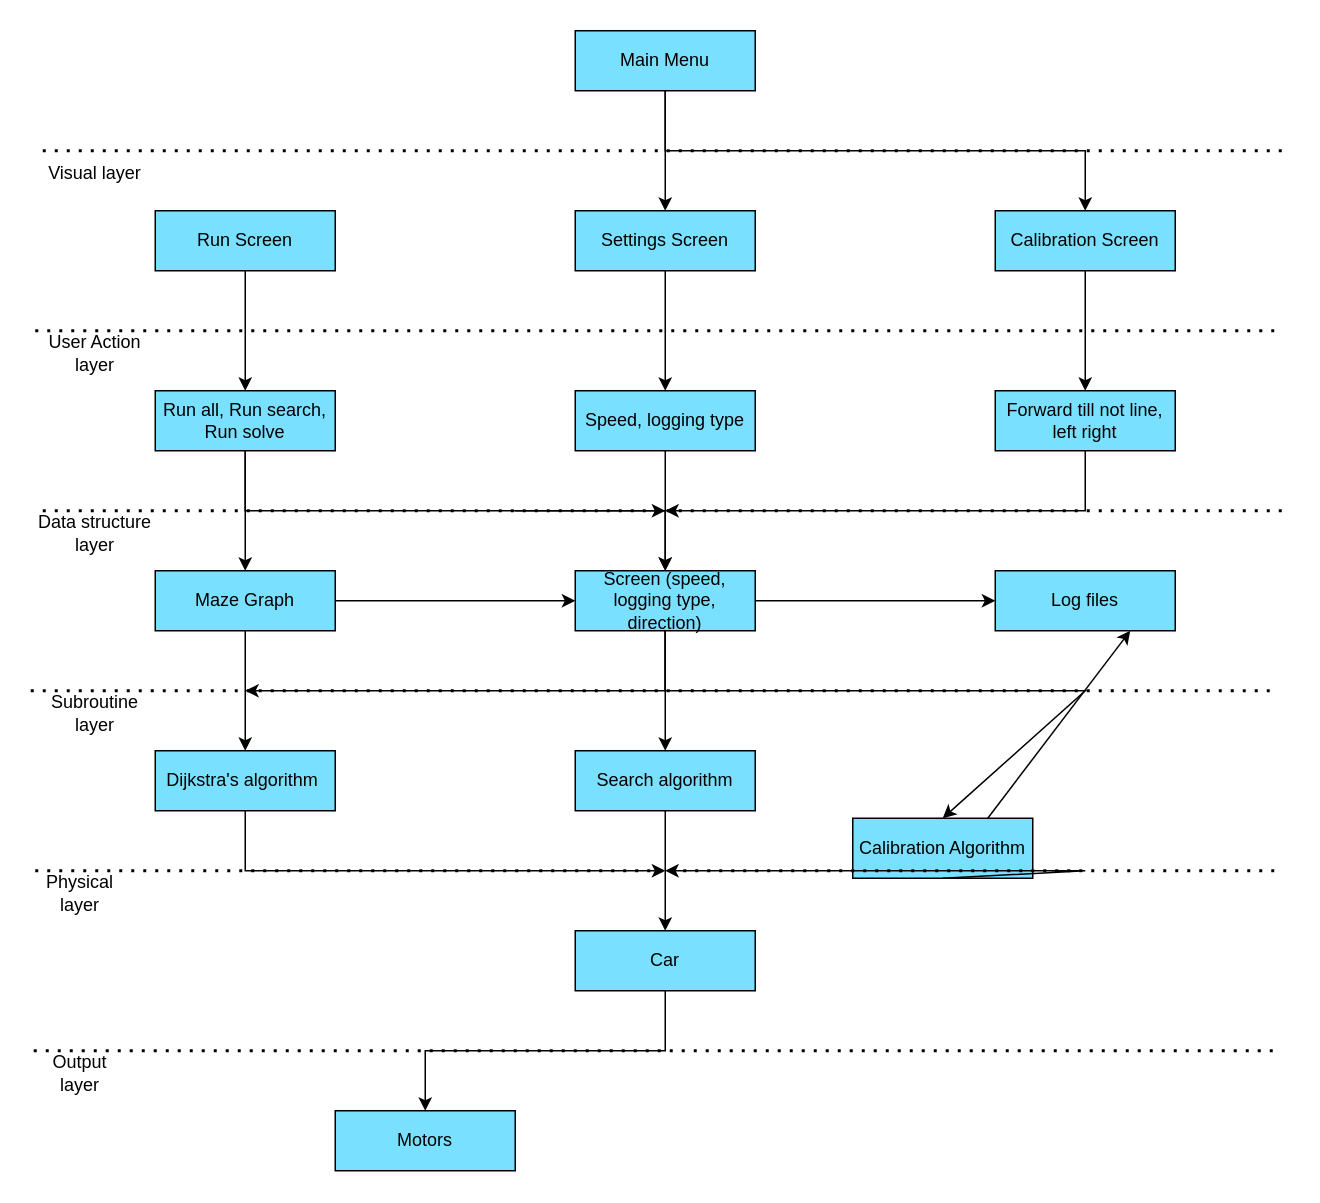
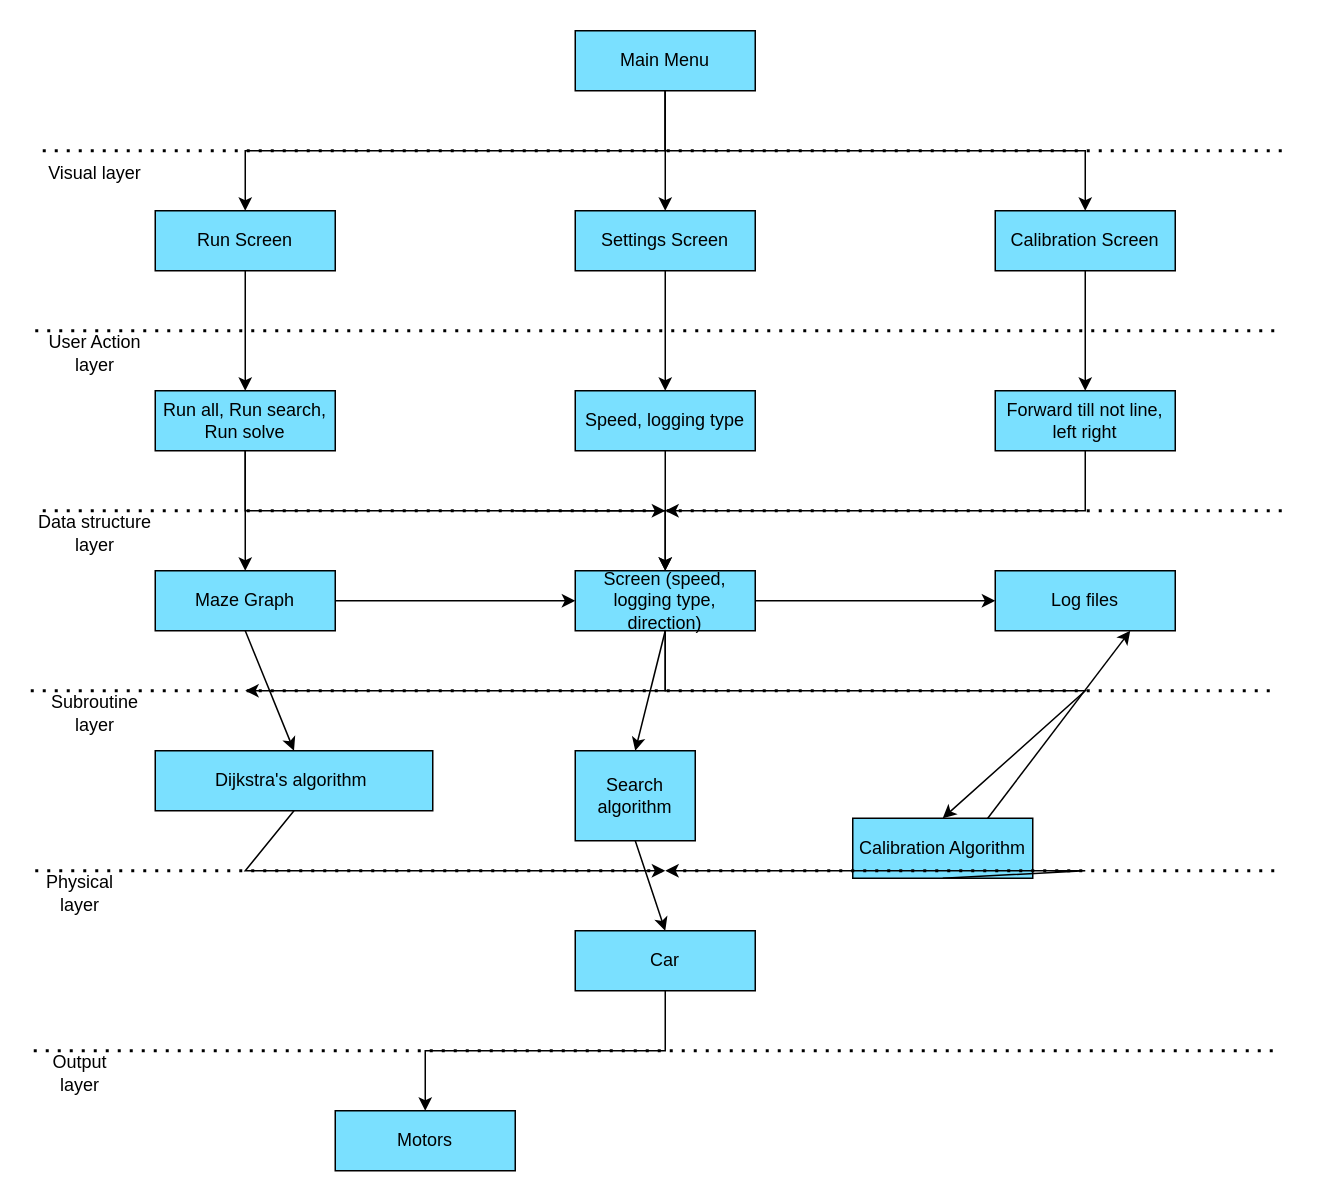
none -> (245, 177)
(245, 781) -> (294, 781)
(665, 781) -> (635, 796)
